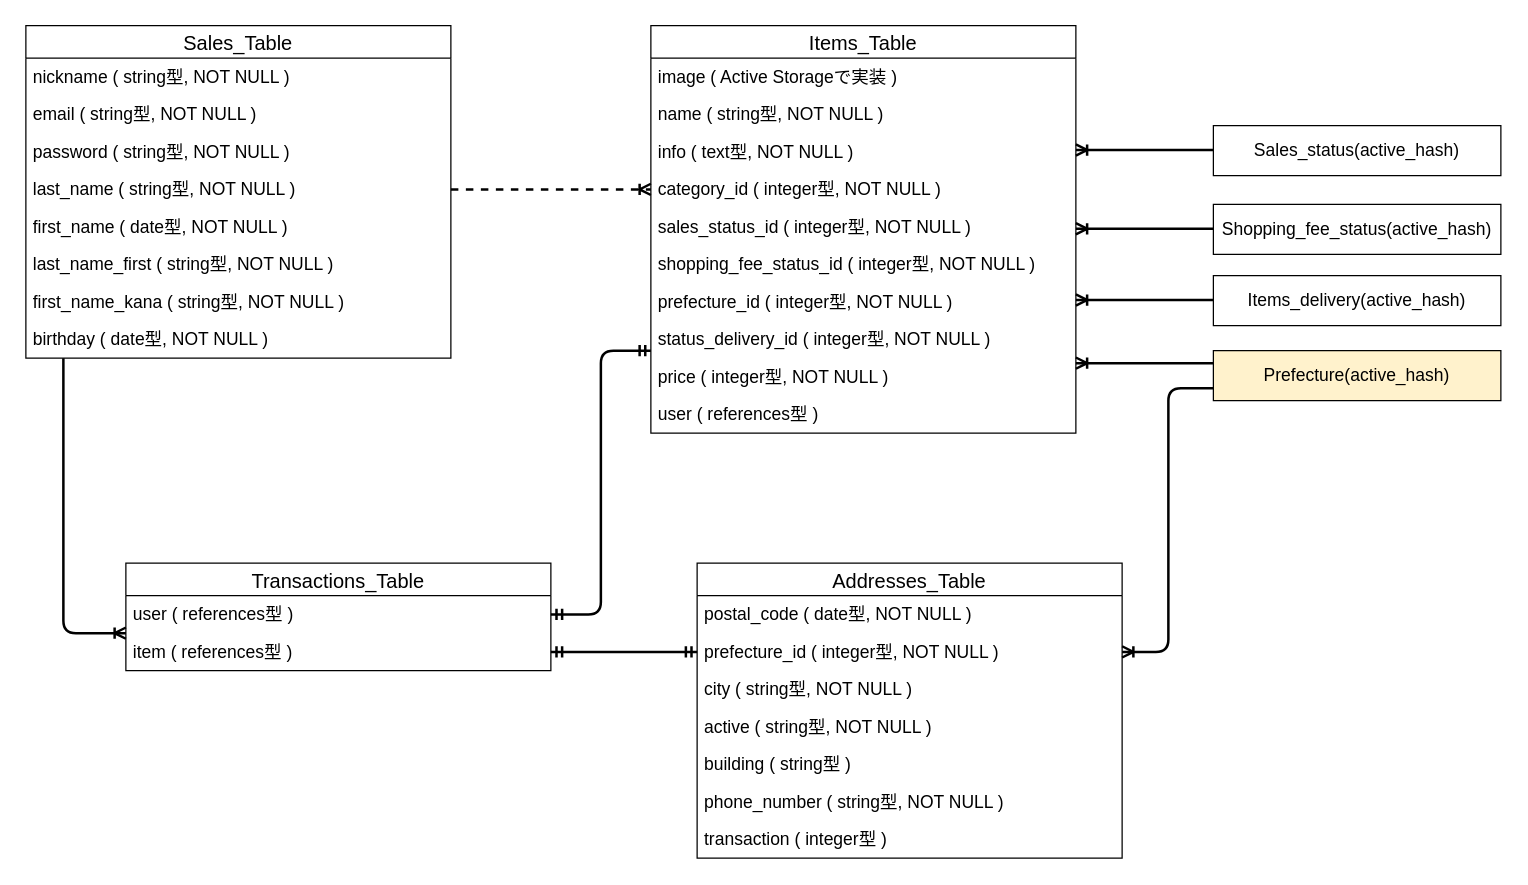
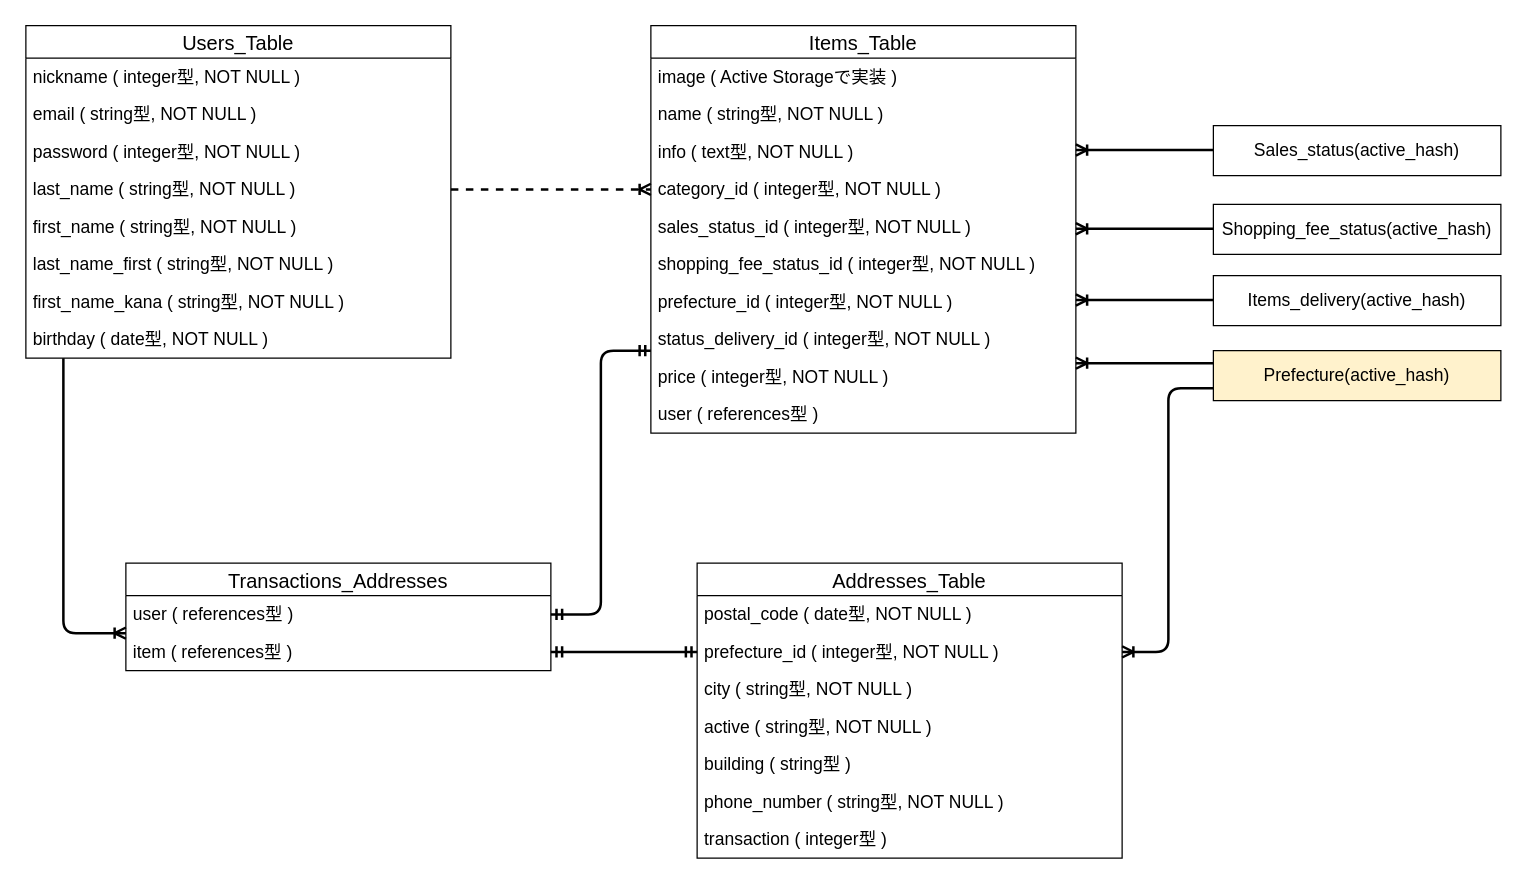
(238, 43) -> (238, 43)
(165, 77) -> (170, 77)
(167, 152) -> (172, 152)
(167, 227) -> (175, 227)
(338, 581) -> (338, 581)
